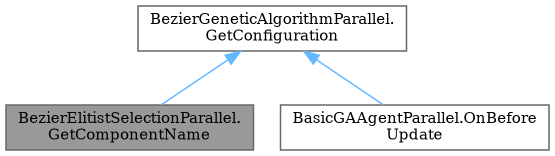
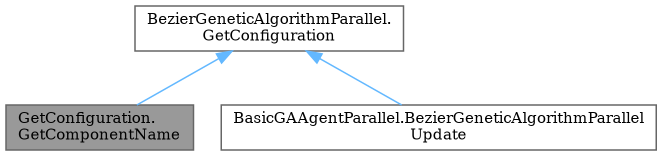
(130, 128) -> (100, 128)
(415, 128) -> (439, 128)
